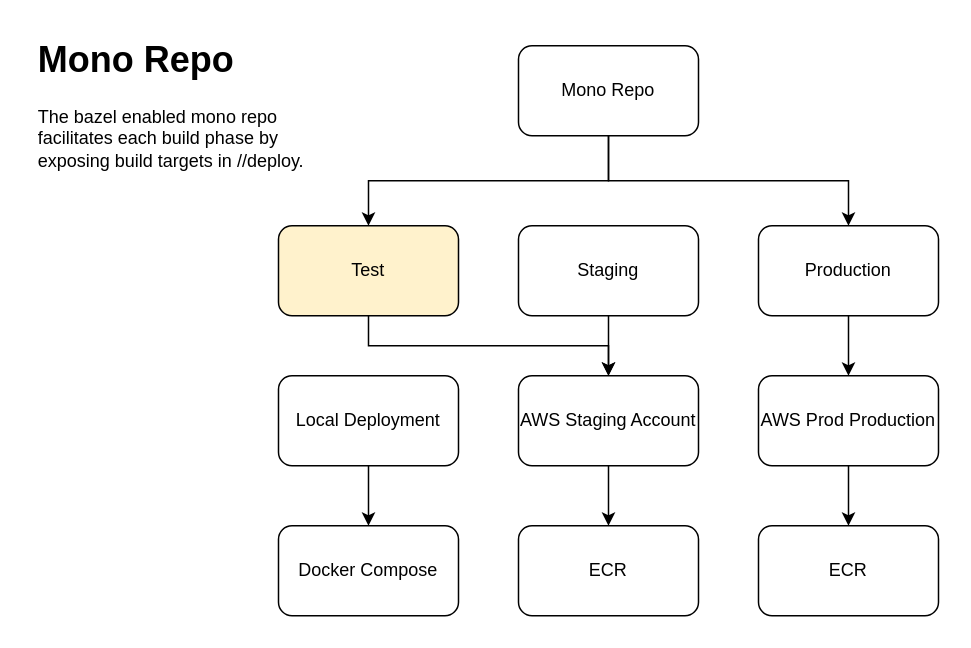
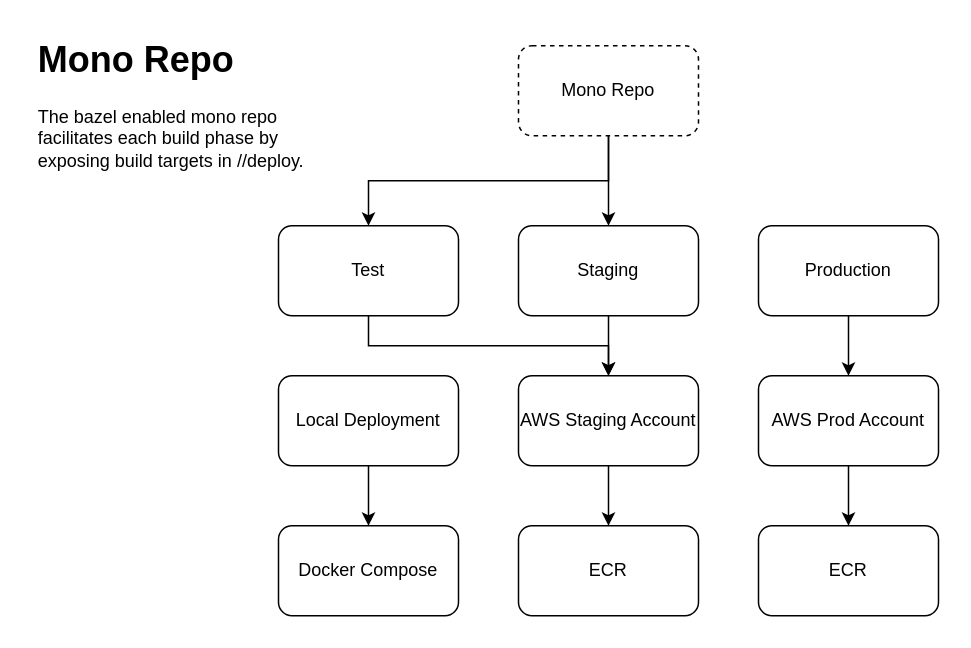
(608, 91) -> (608, 91)
(746, 181) -> (608, 199)
(368, 271) -> (368, 271)
(848, 421) -> (848, 421)
